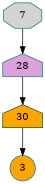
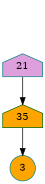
(23, 16) -> none
(23, 66) -> (23, 66)
(23, 117) -> (23, 117)
